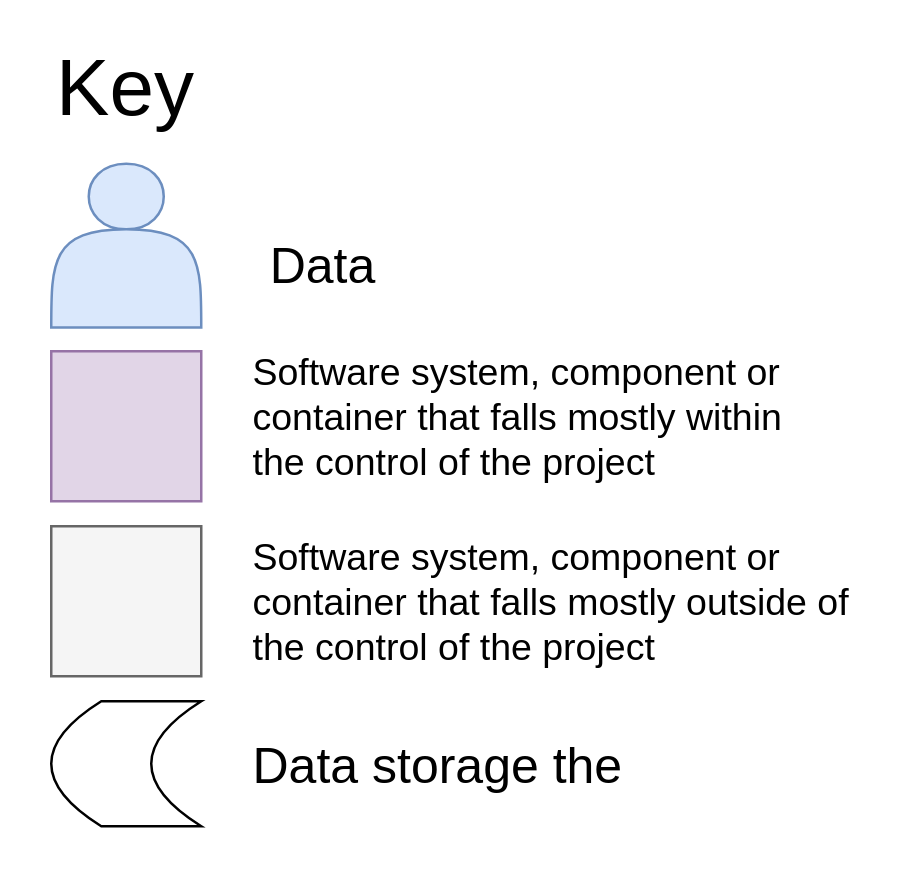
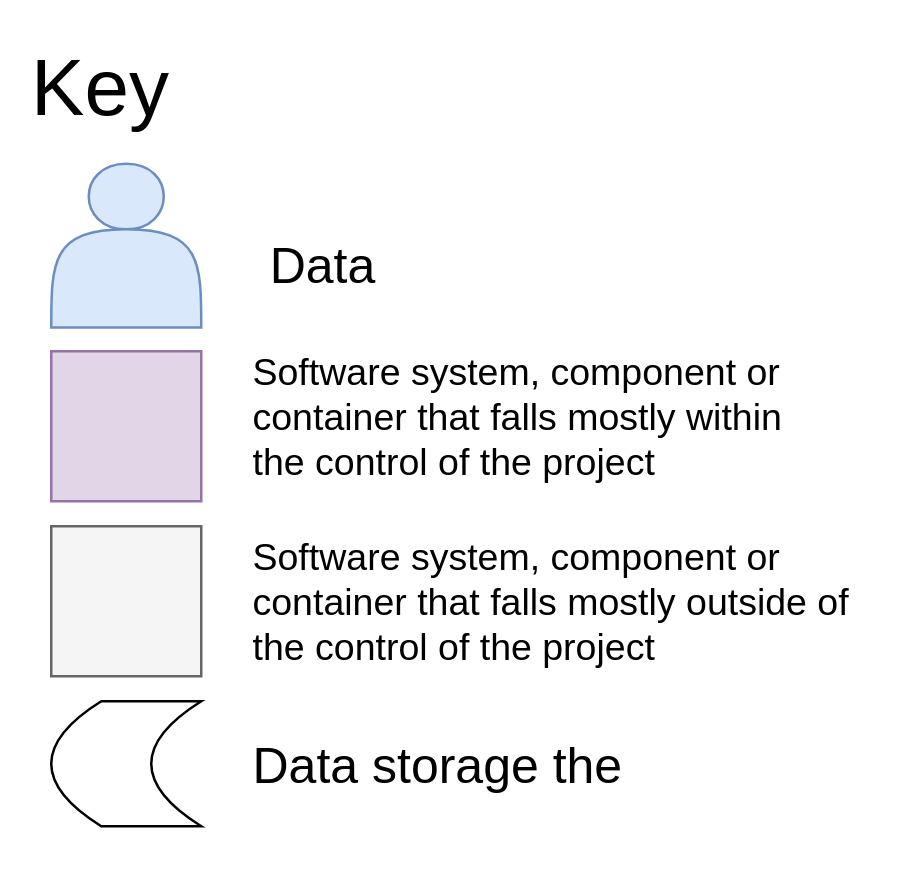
(126, 89) -> (101, 89)
